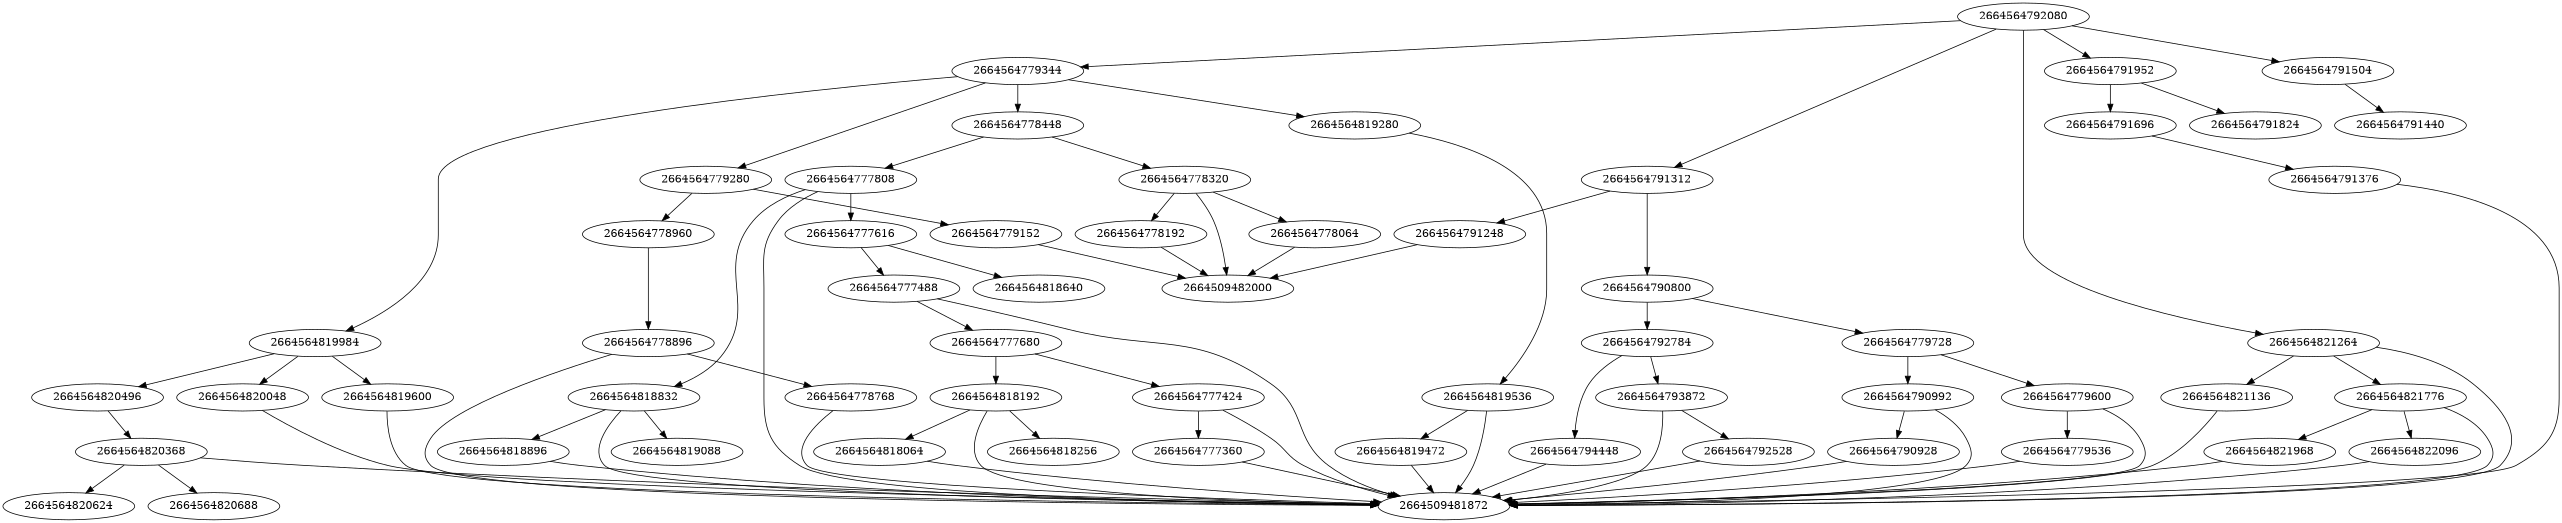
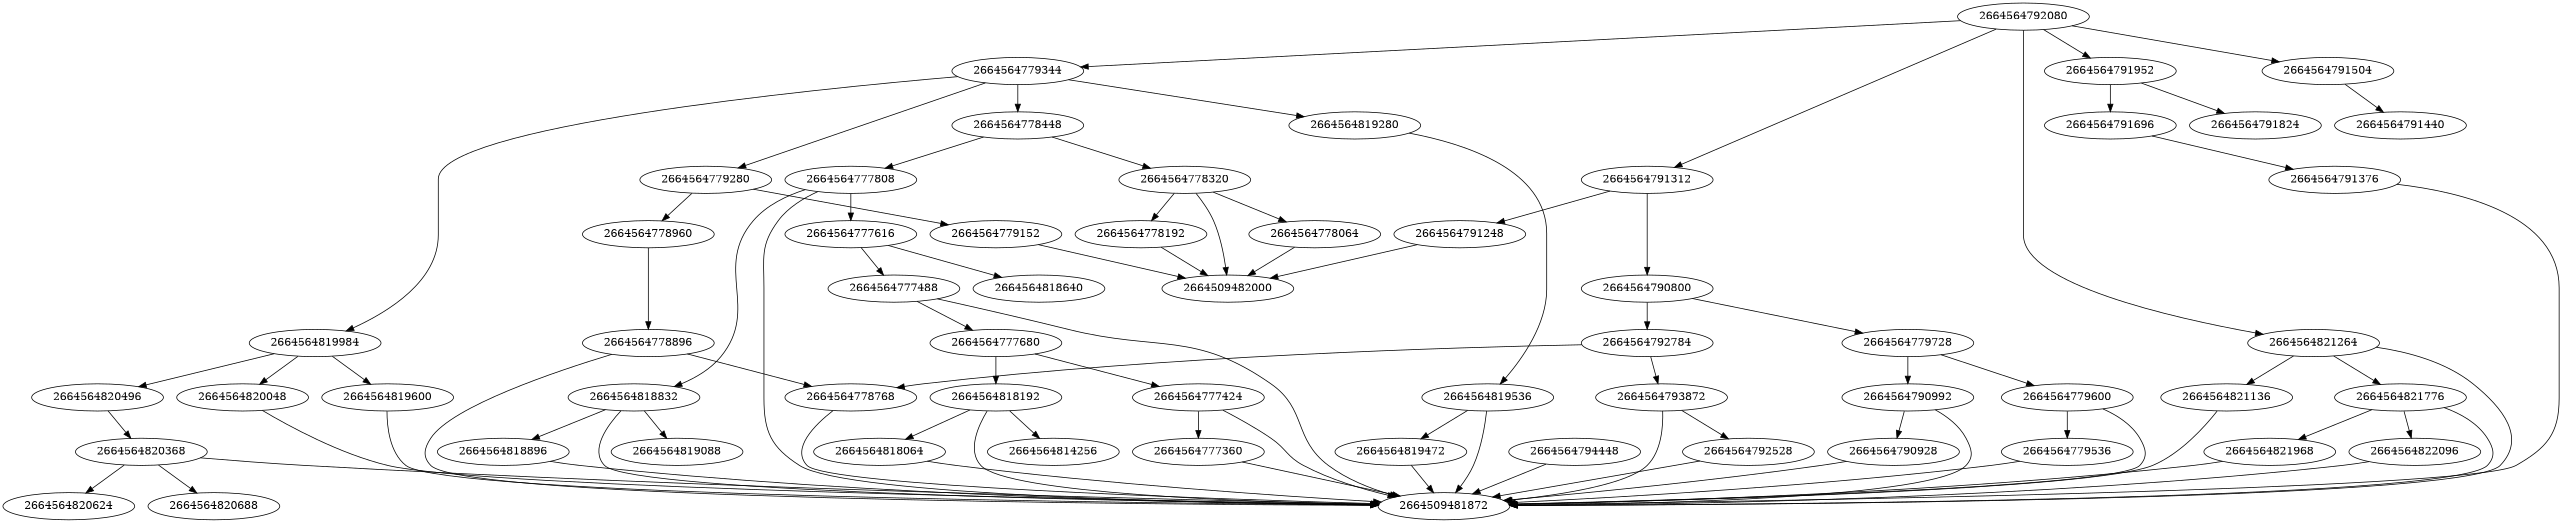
(1588, 386) -> (1243, 358)
(1053, 452) -> (1053, 452)
